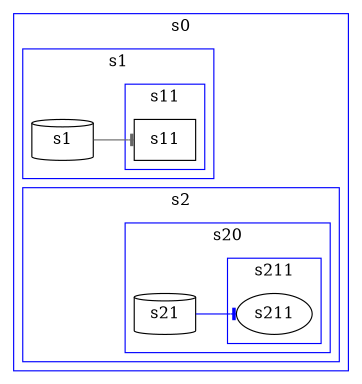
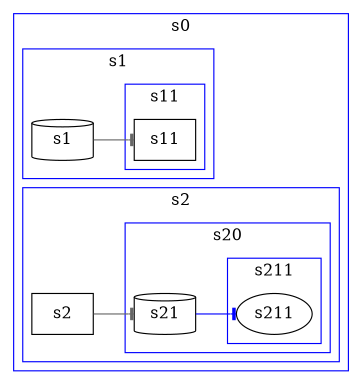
none -> (63, 314)
